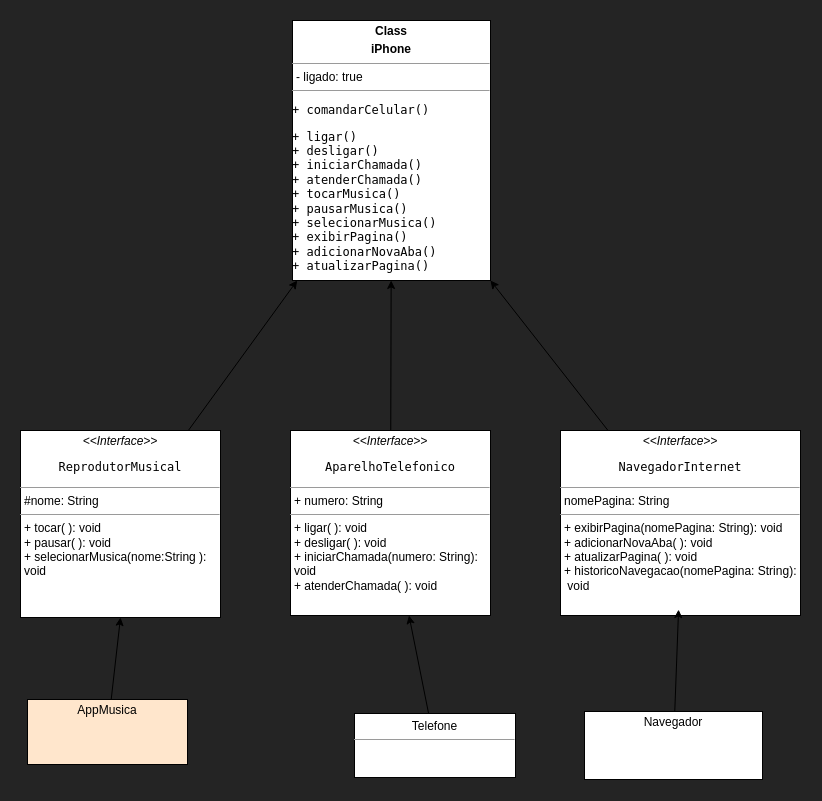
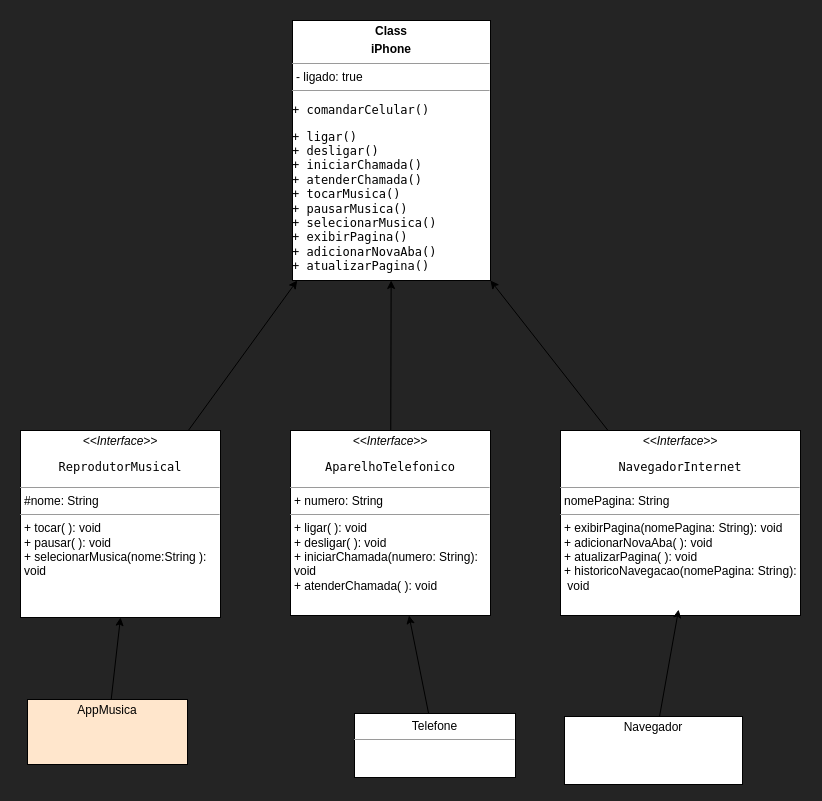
(674, 746) -> (654, 751)
